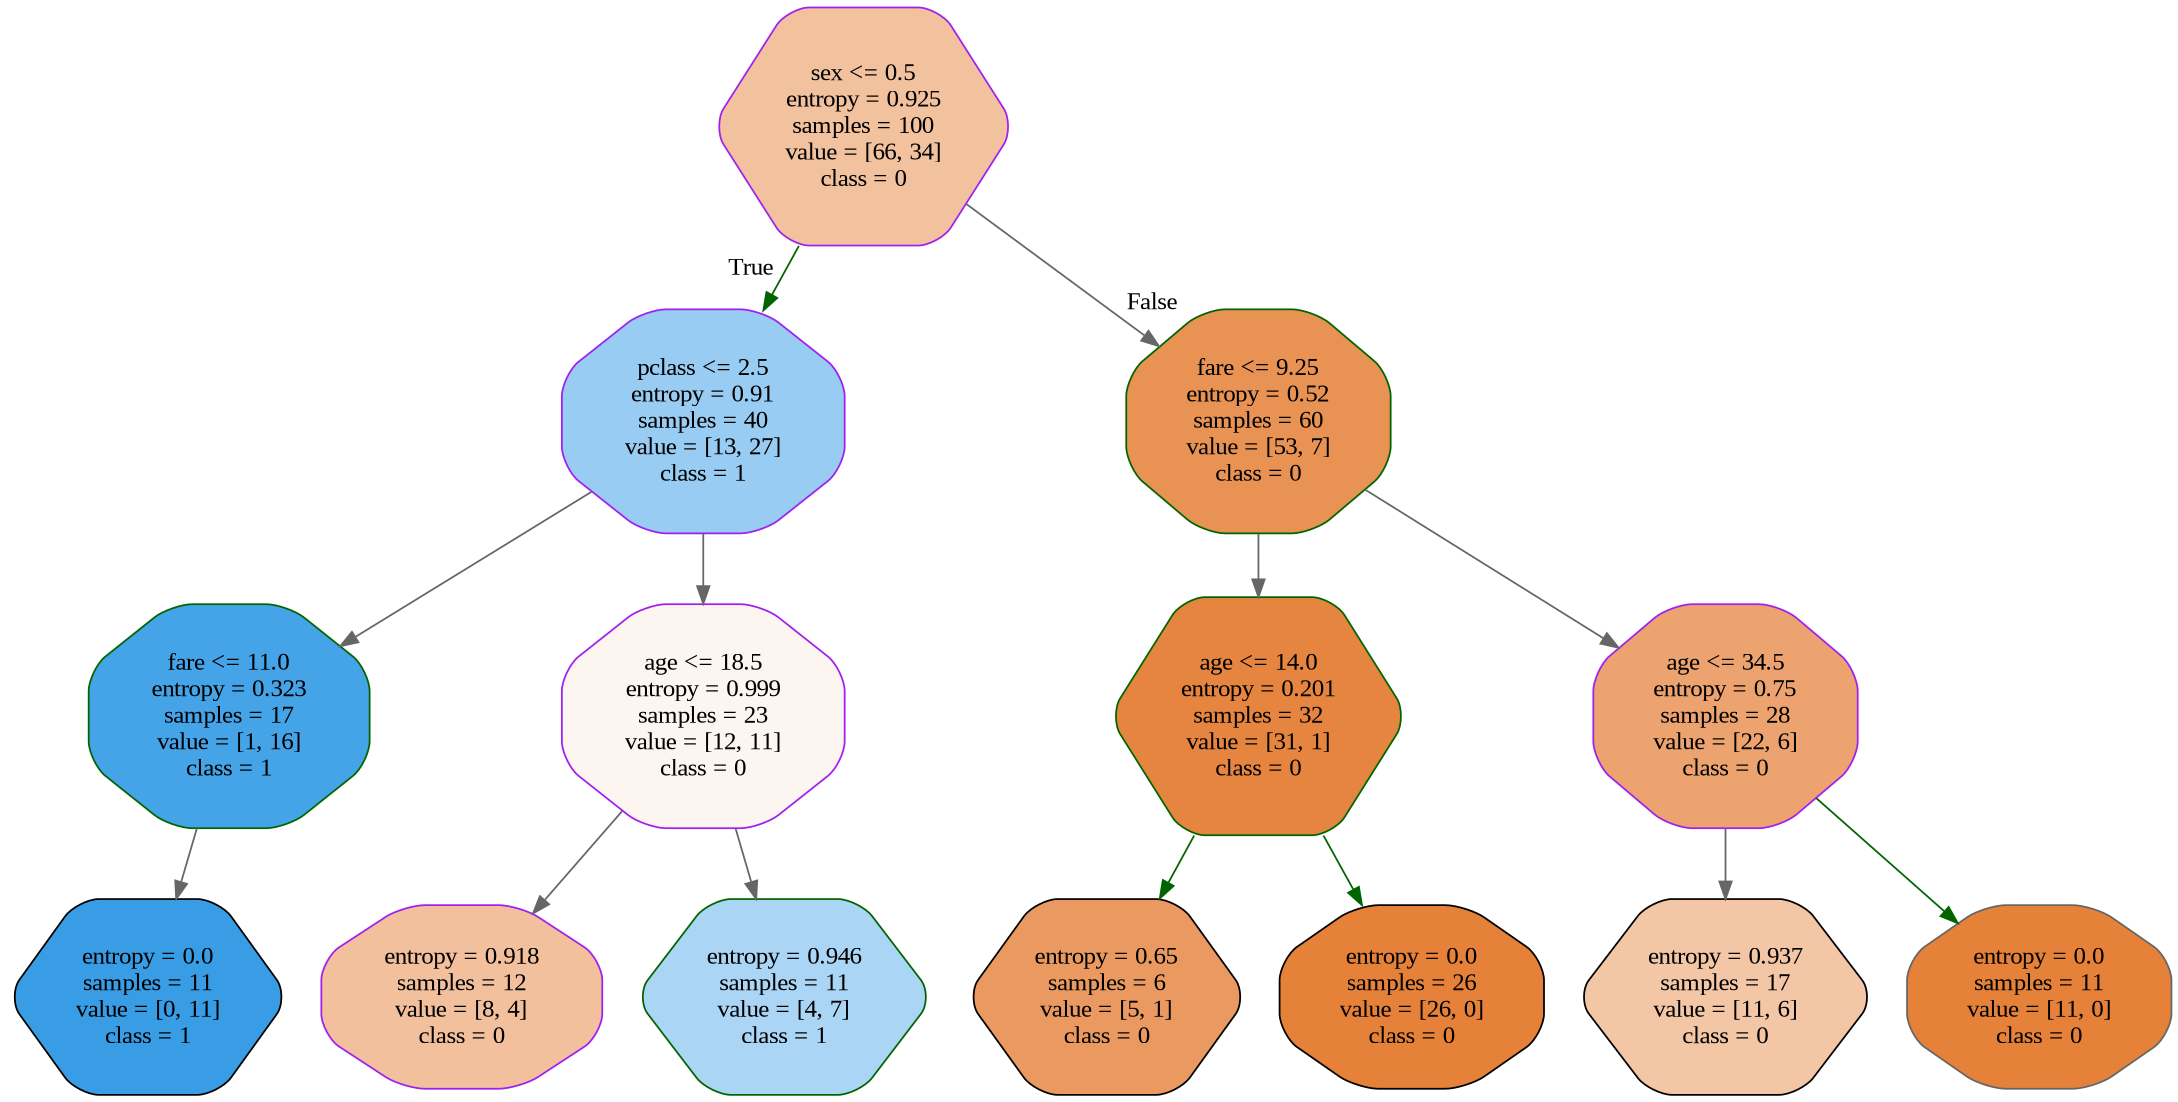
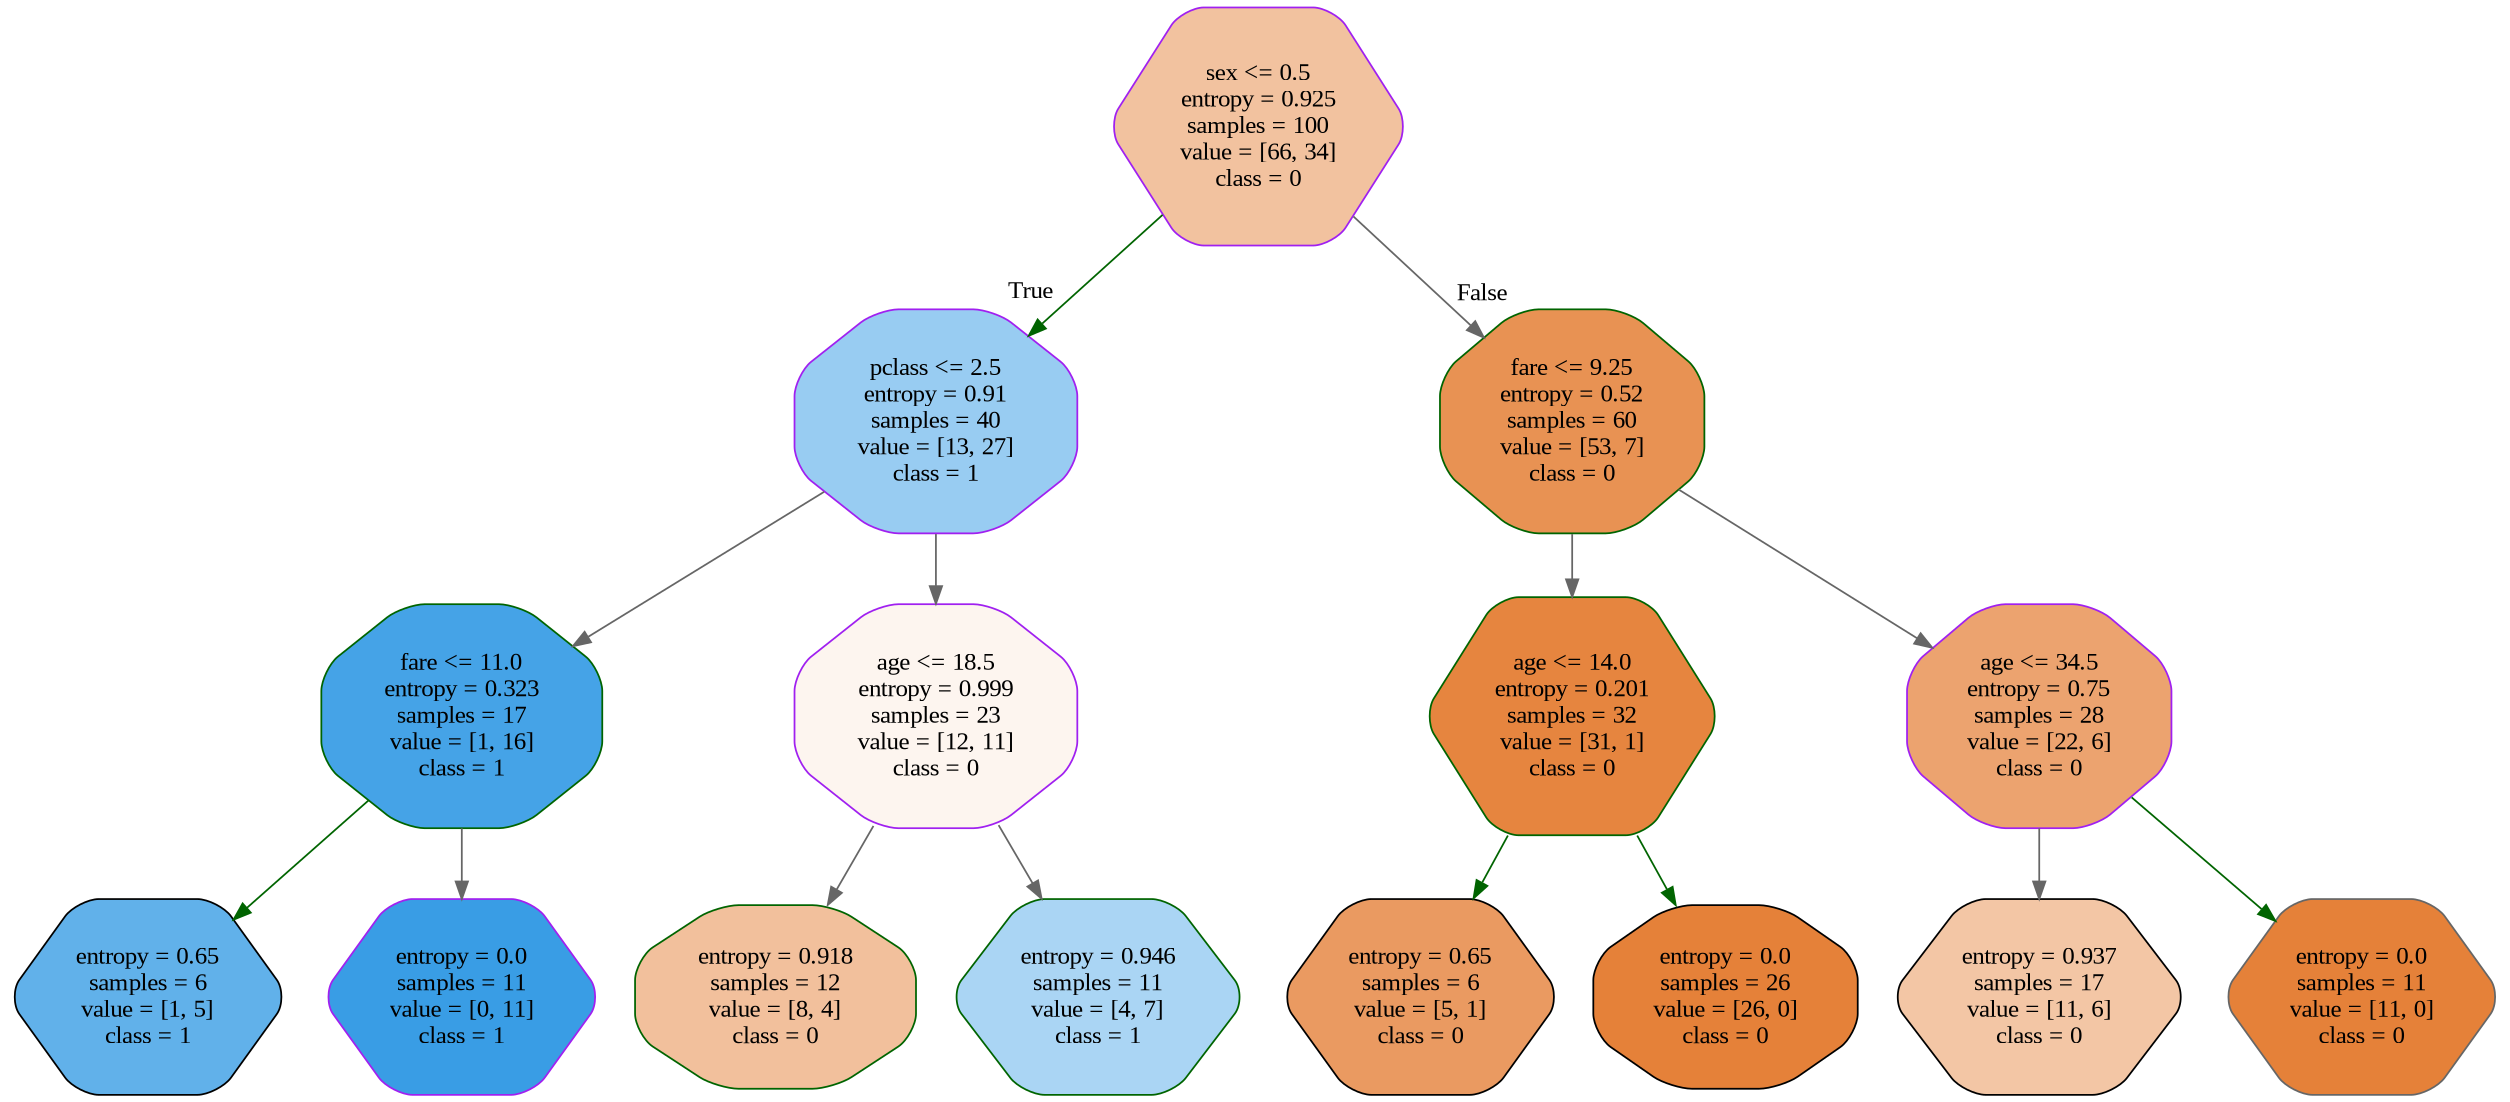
none -> (148, 997)
(148, 997) -> (462, 997)
(462, 997) -> (776, 997)
(2039, 997) -> (2362, 997)
